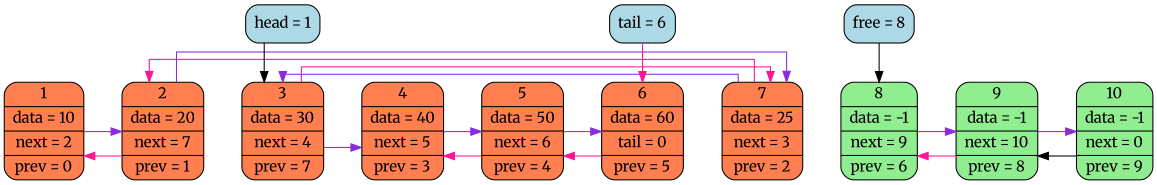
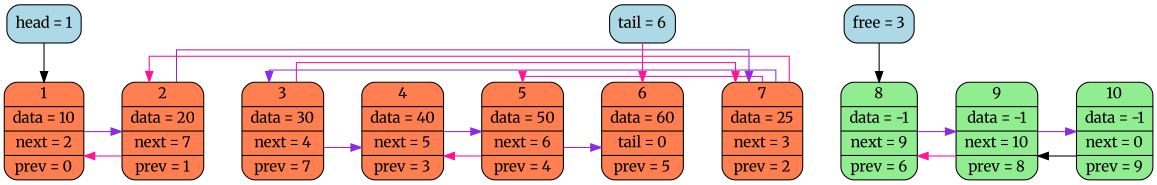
(879, 24) -> (879, 24)
(264, 57) -> (44, 57)
(588, 156) -> (651, 76)
